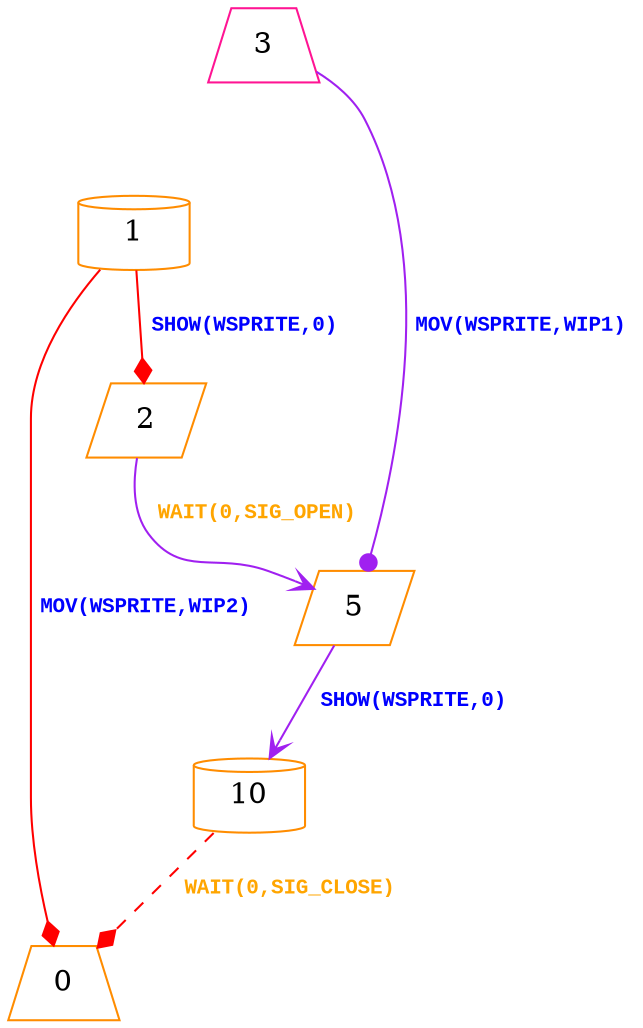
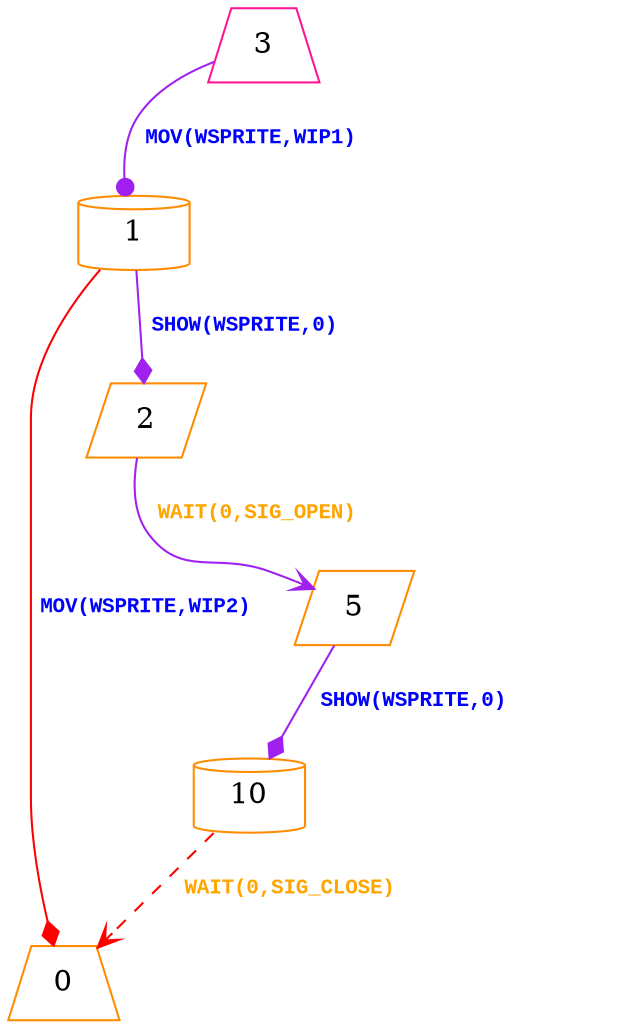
(406, 301) -> (148, 104)
(139, 314) -> (139, 314)
(307, 693) -> (307, 693)
(165, 881) -> (165, 881)
